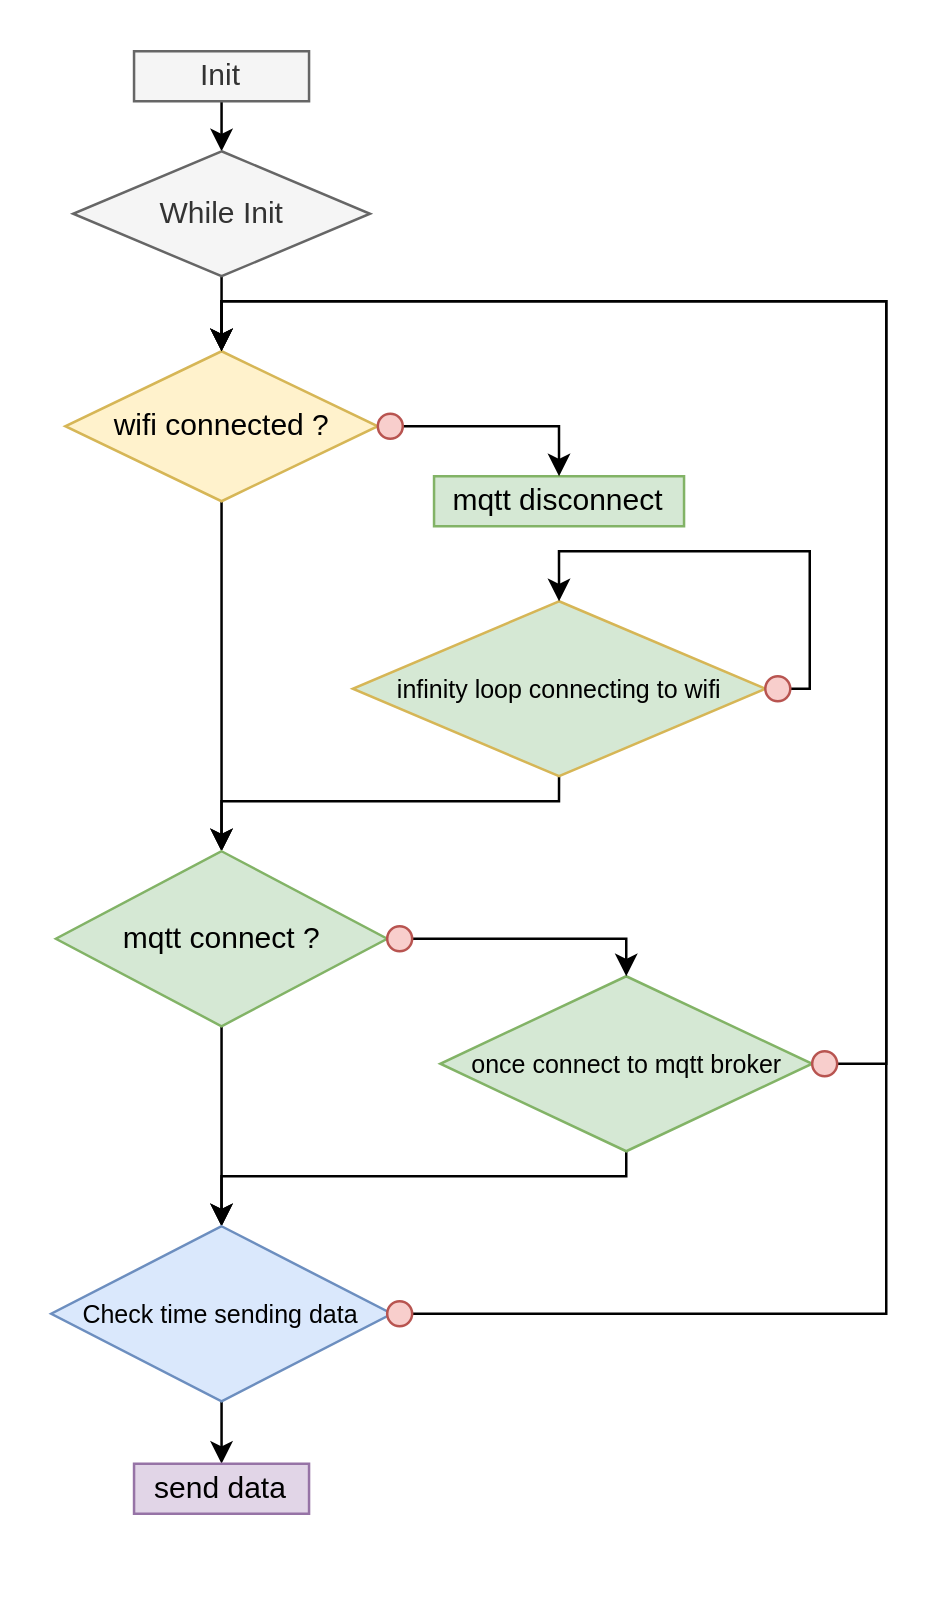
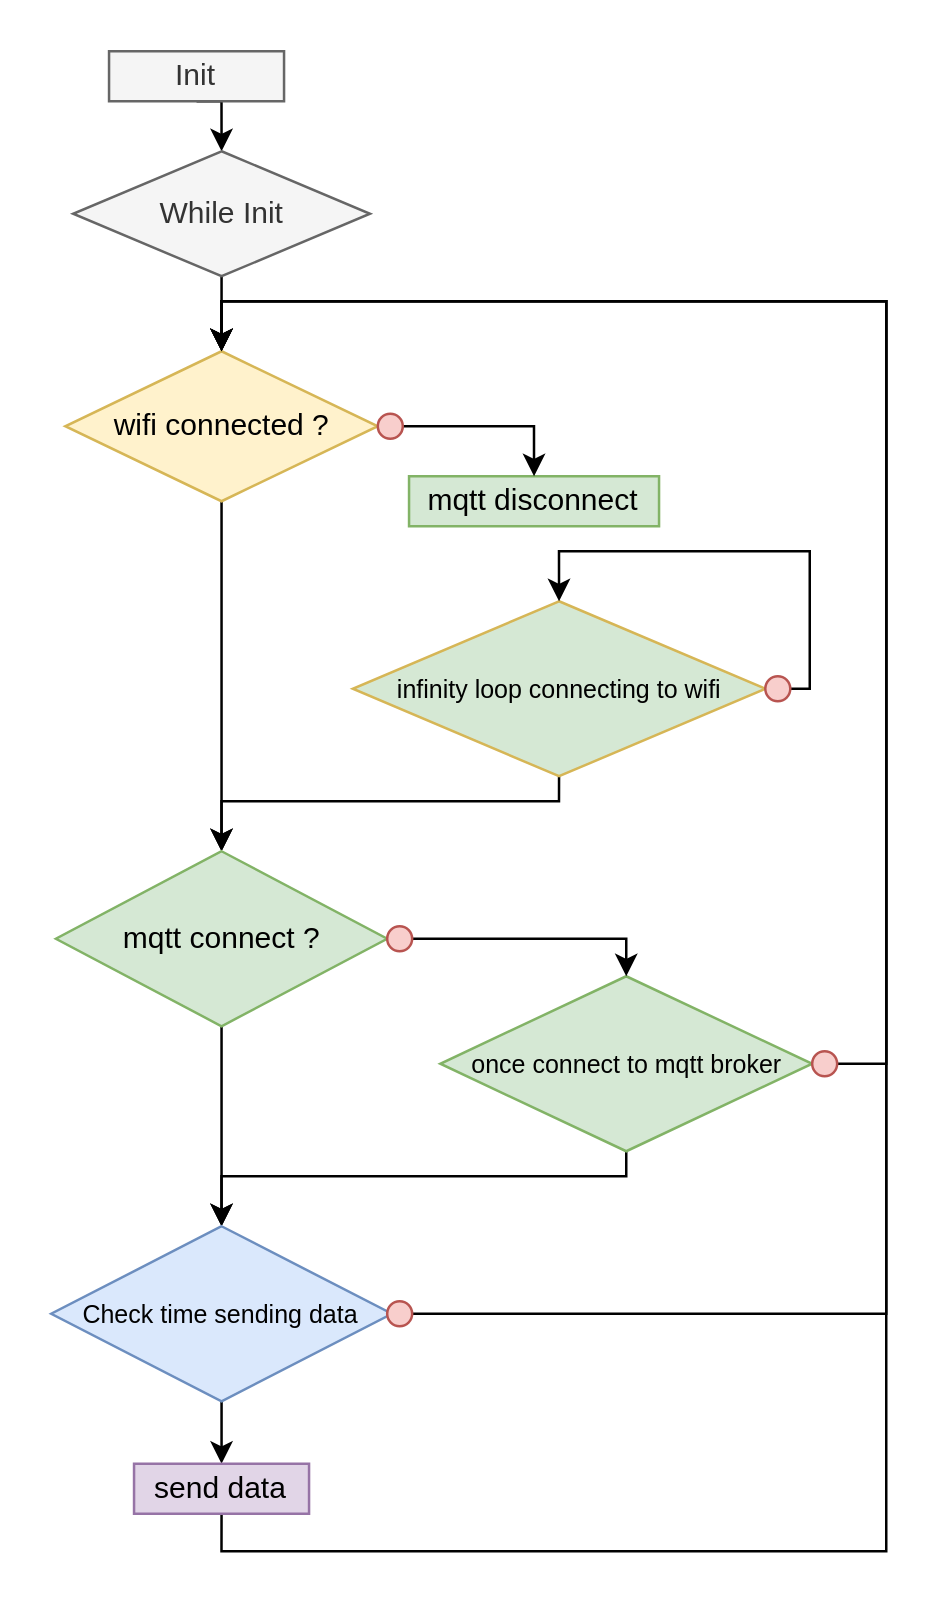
(222, 76) -> (197, 76)
(559, 501) -> (534, 501)
none -> (652, 1551)
